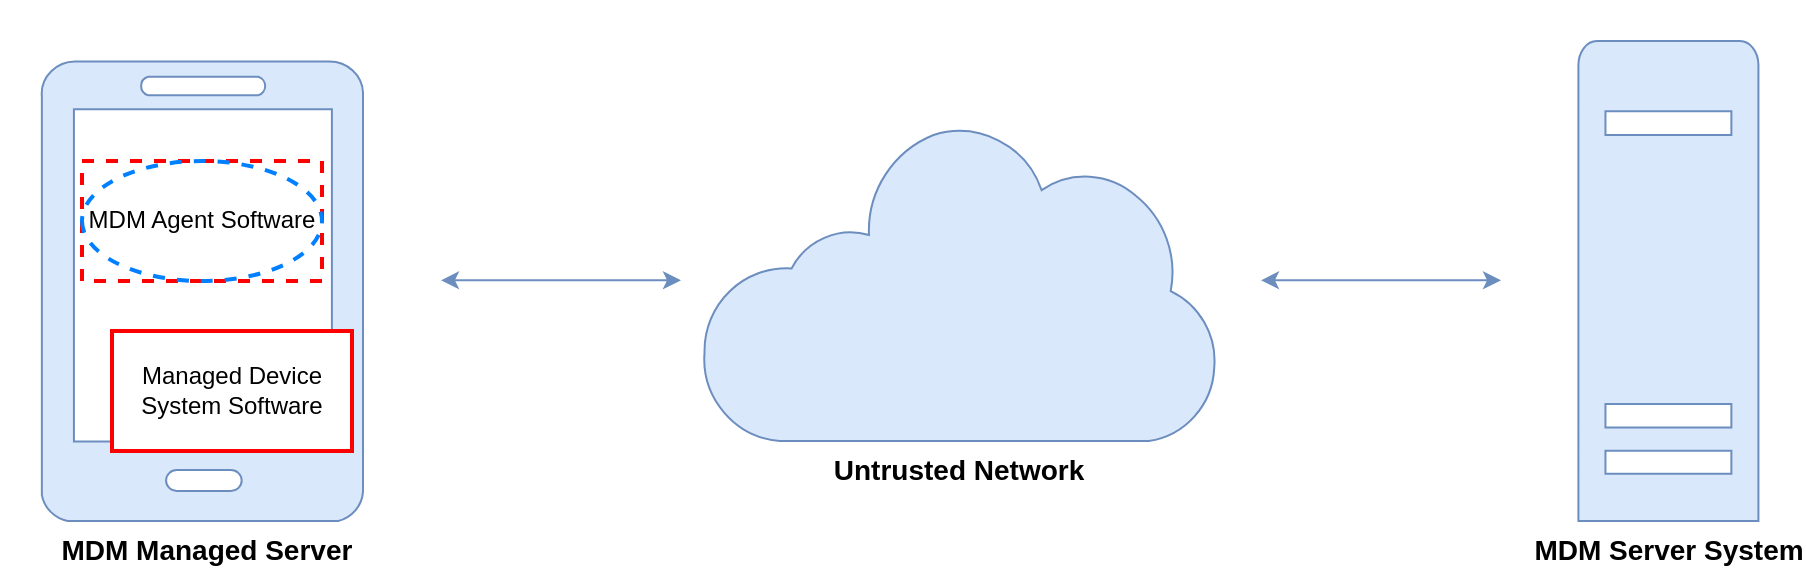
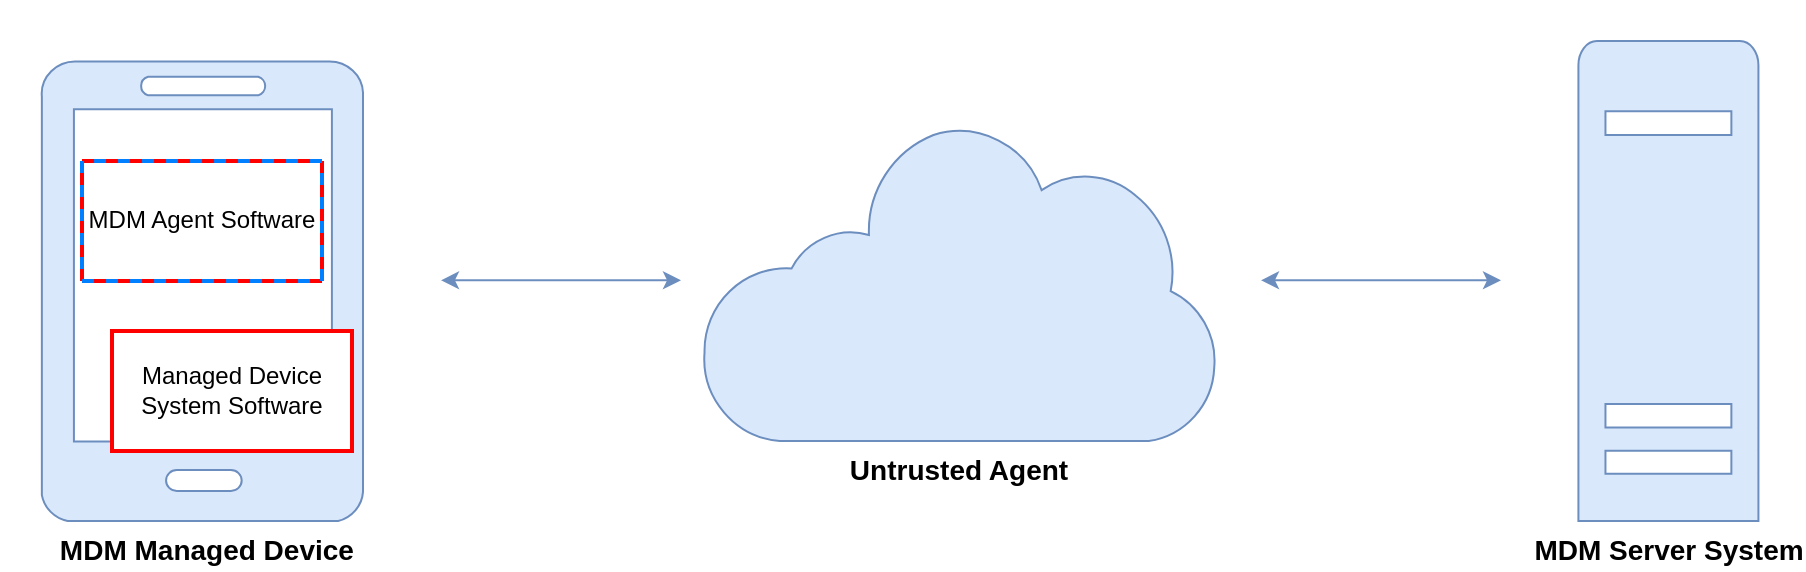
(202, 221) -> (202, 221)
(960, 469) -> (960, 469)
(204, 549) -> (204, 549)
